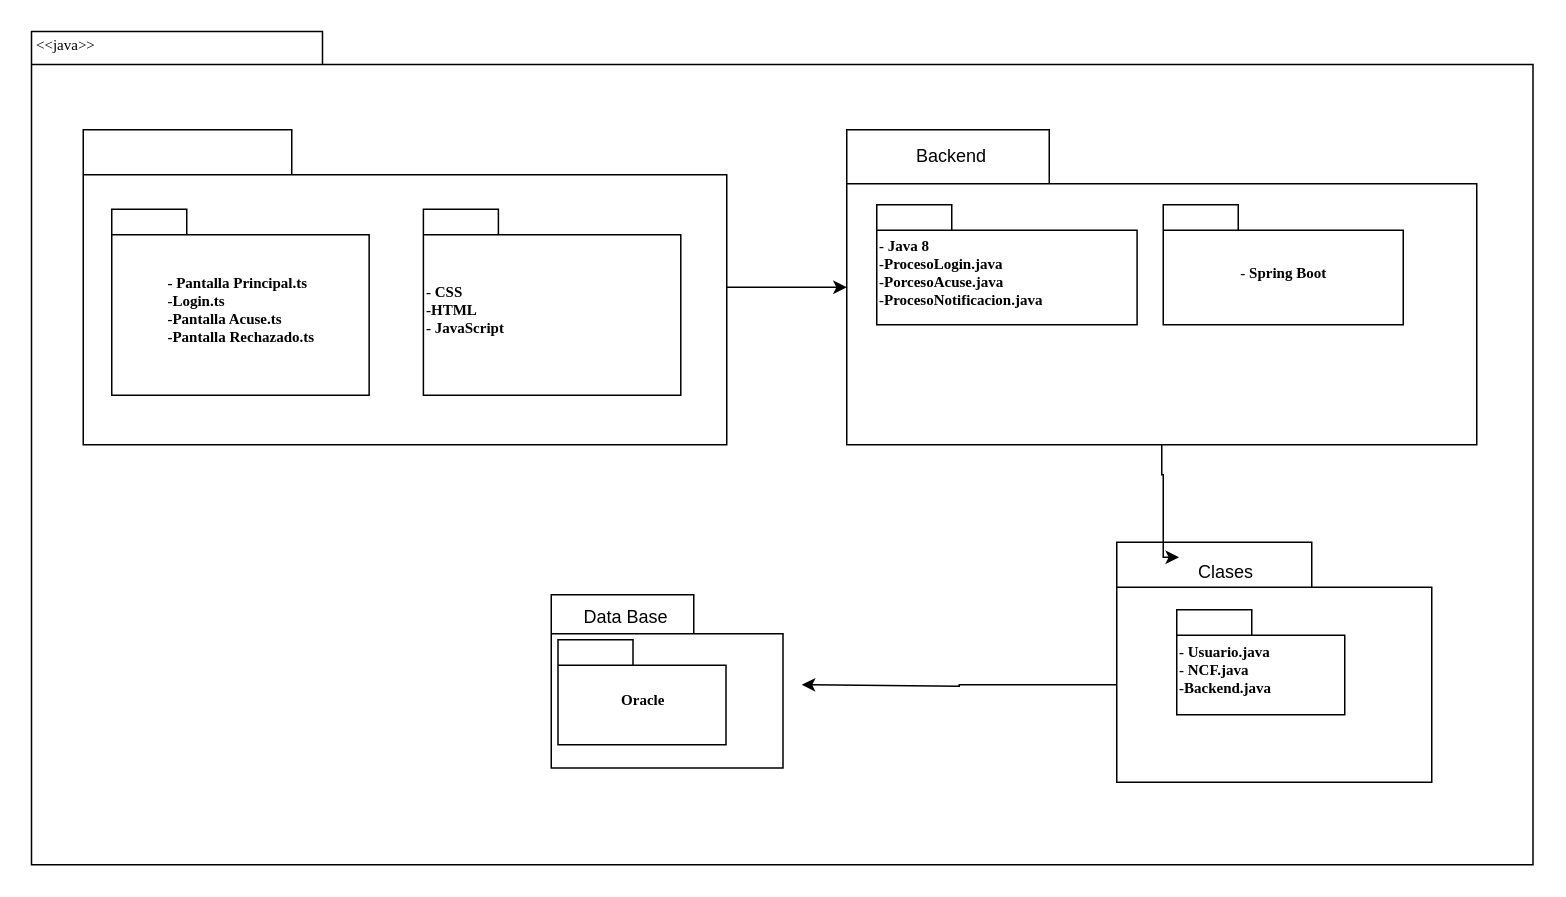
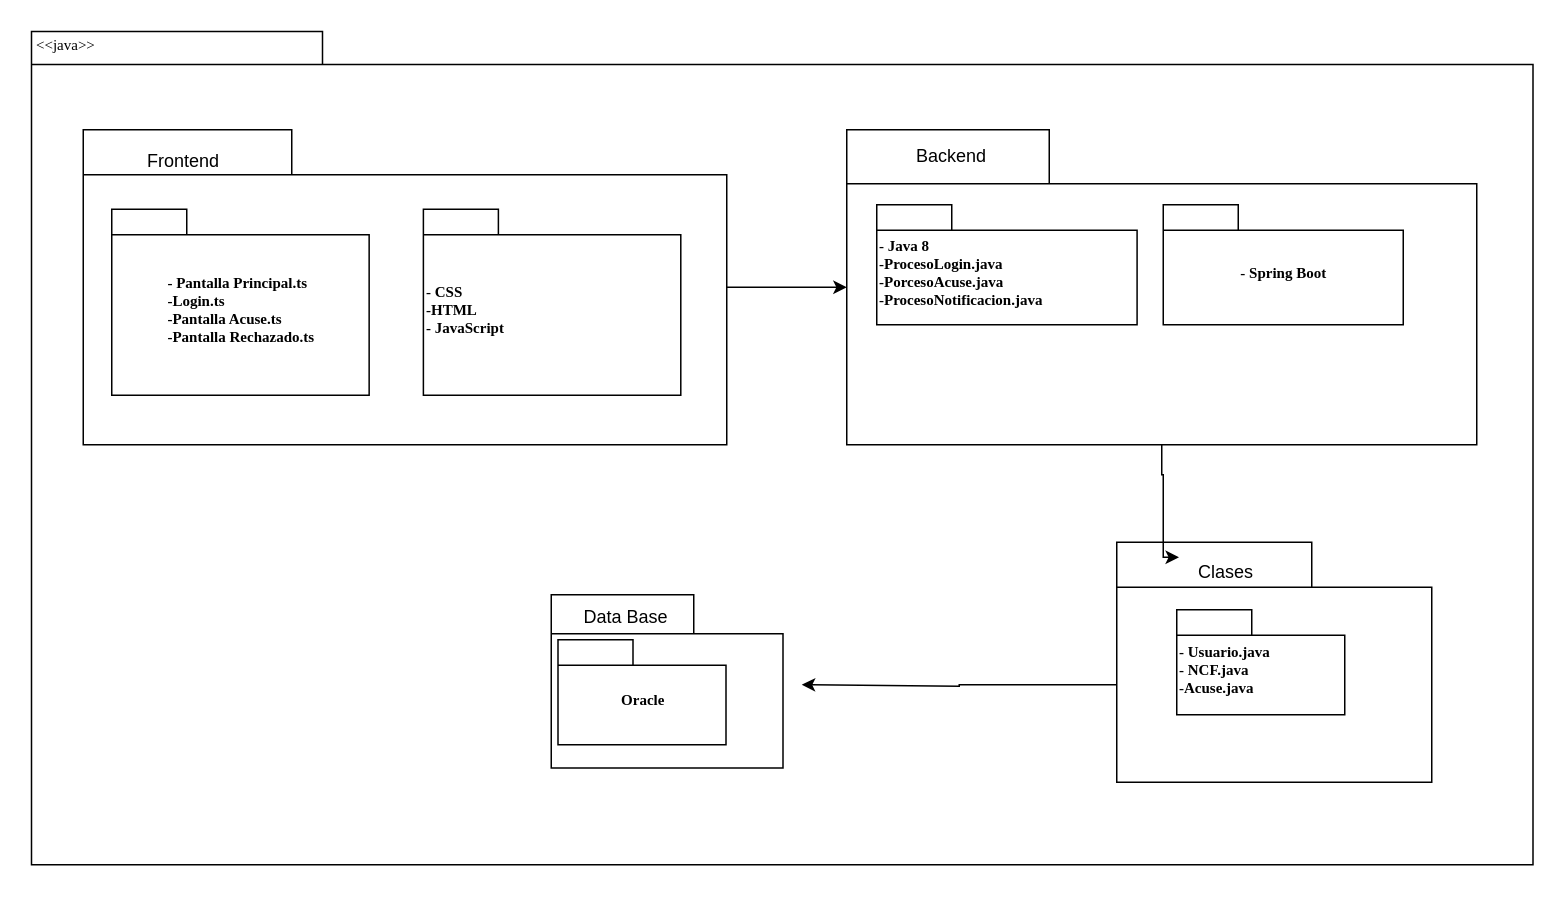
none -> (184, 161)
(1233, 670) -> (1233, 670)
